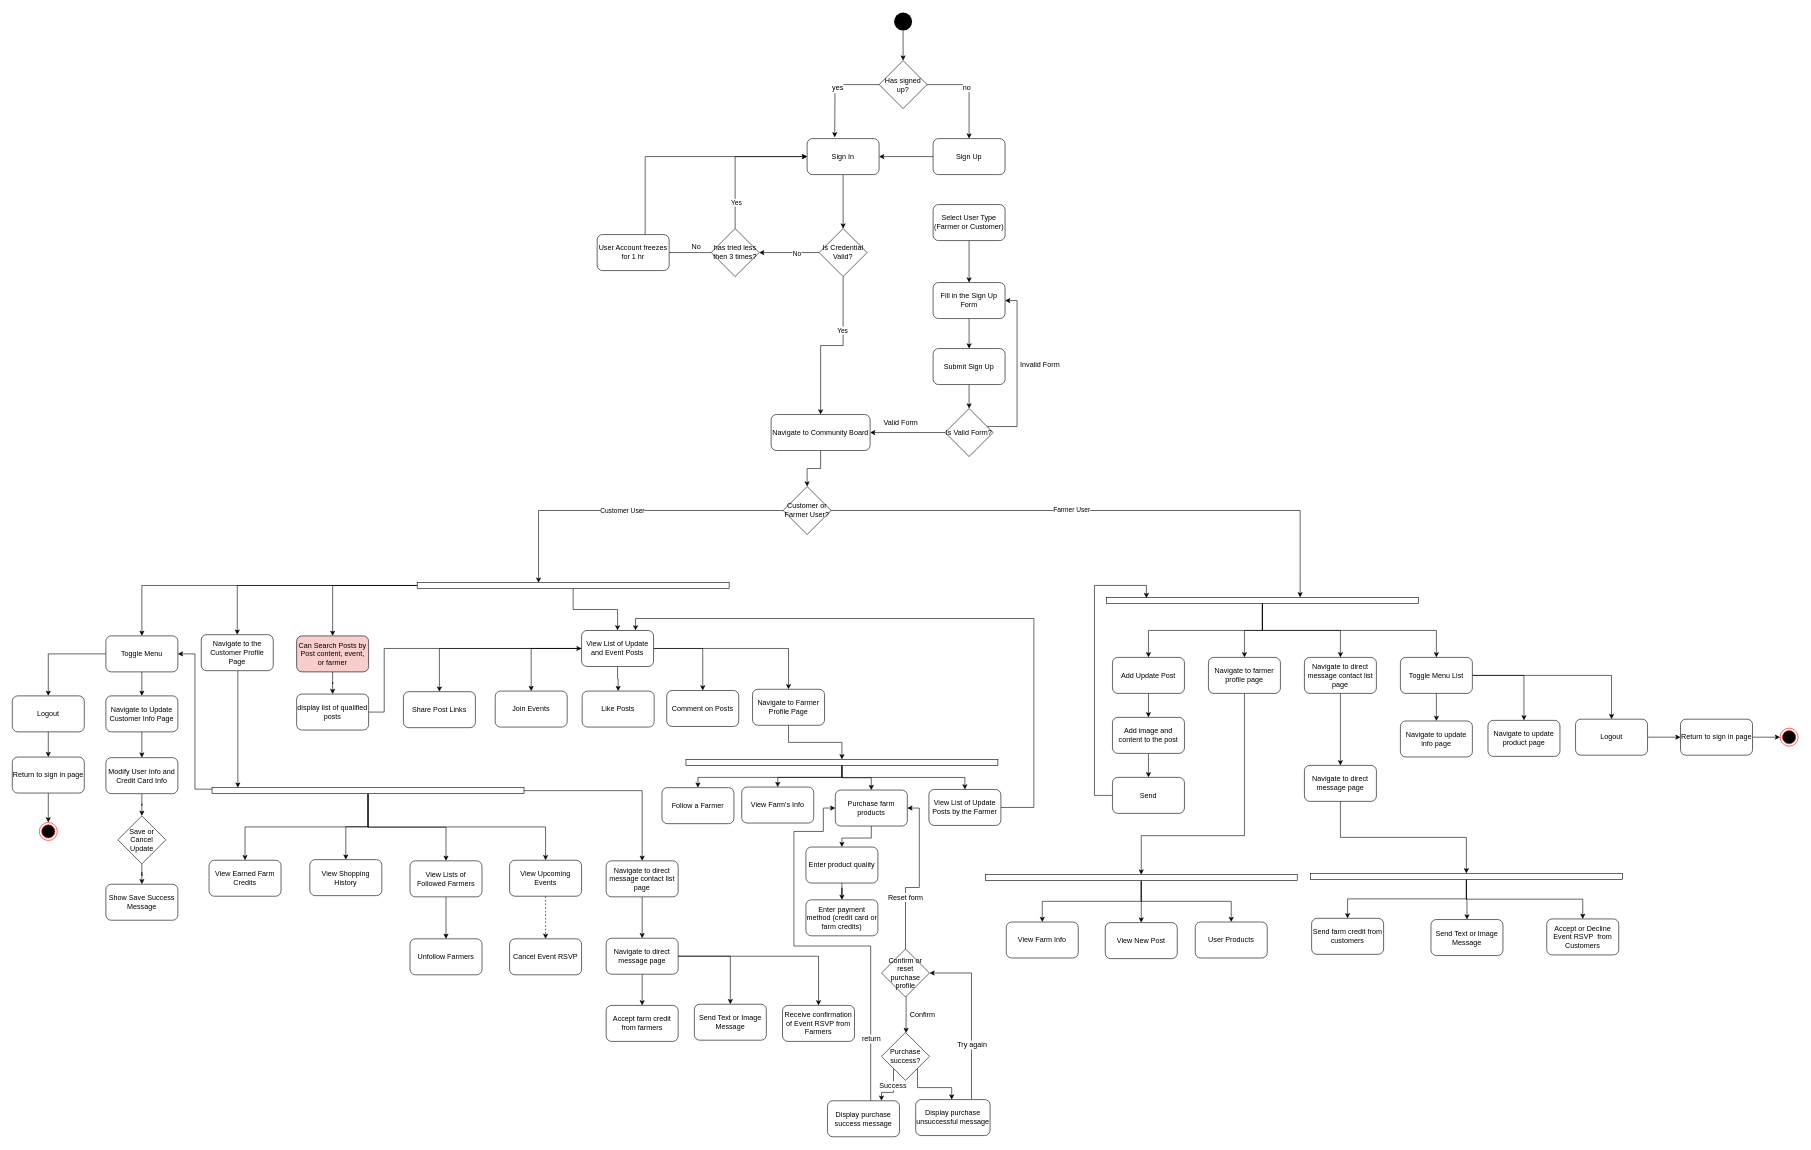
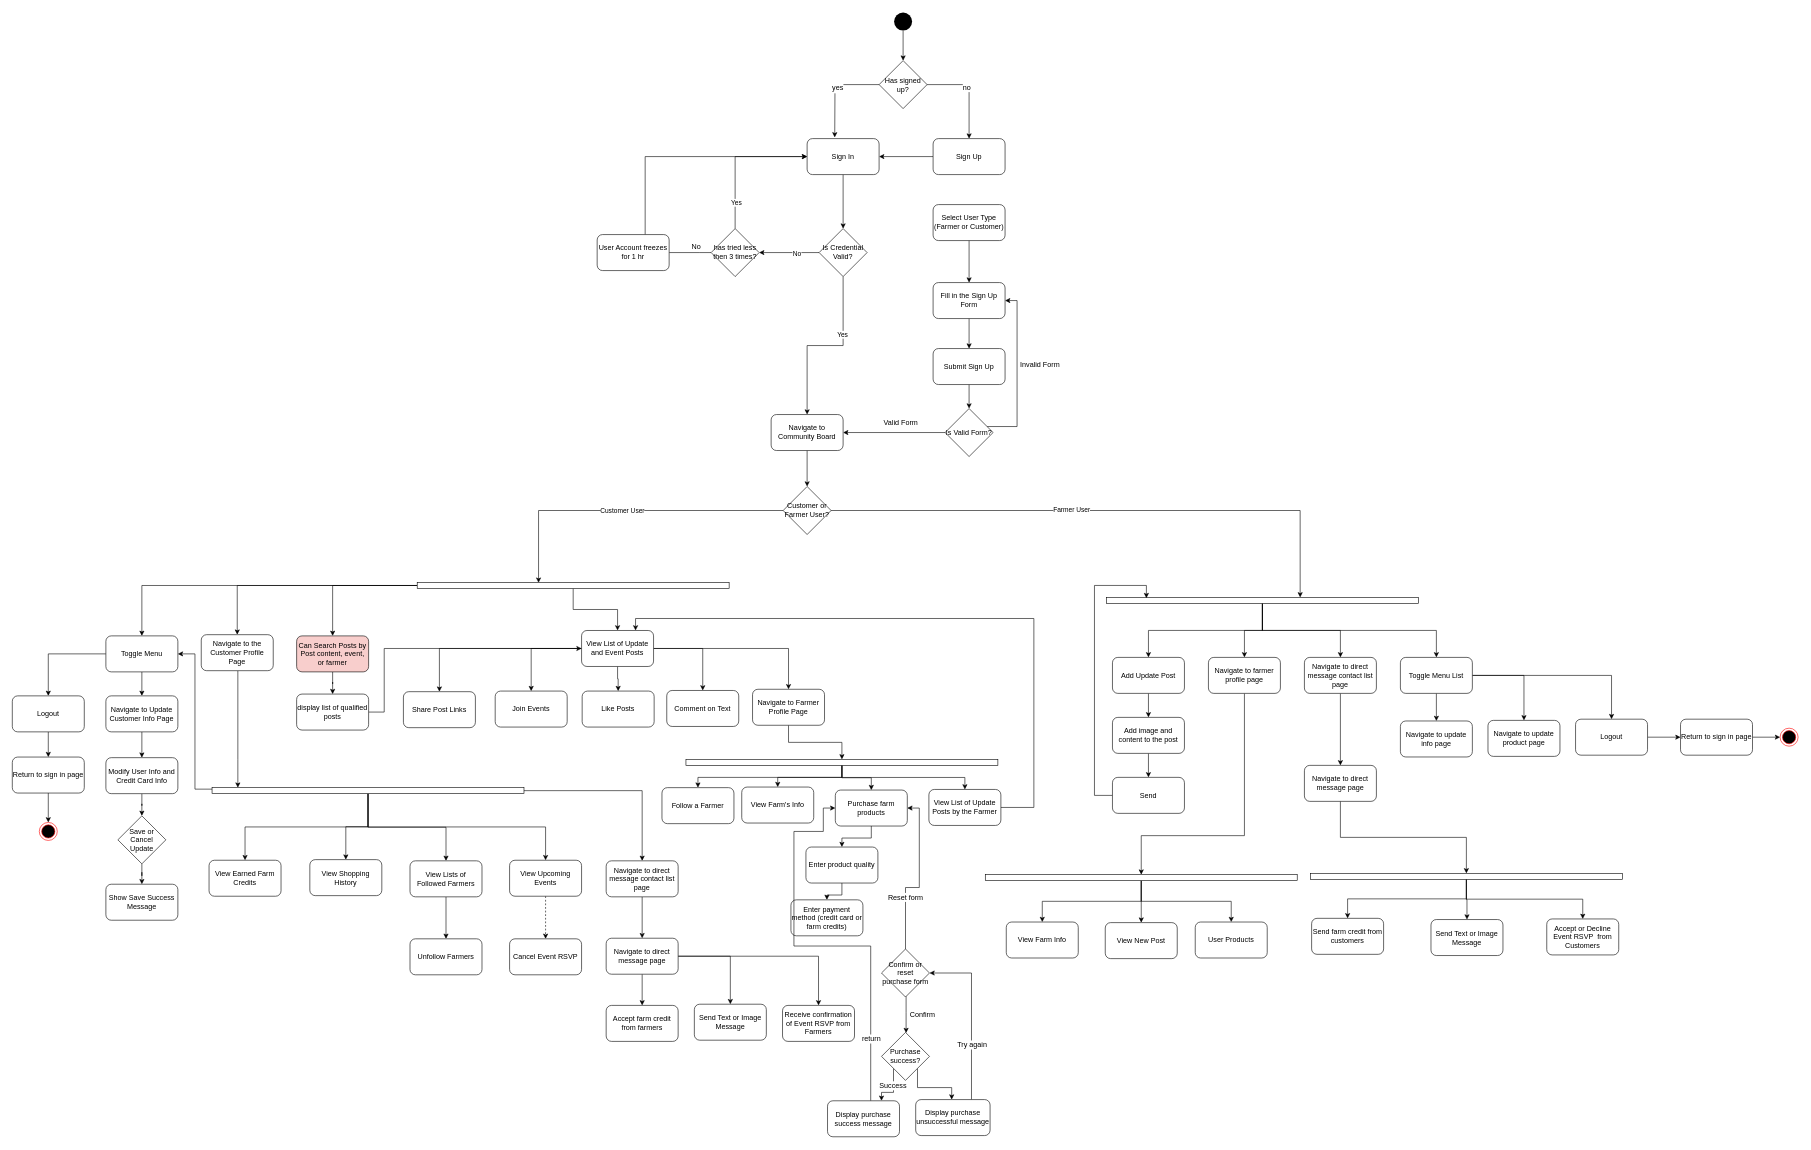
(821, 432) -> (807, 432)
(703, 708) -> (703, 708)
(842, 918) -> (827, 918)
(906, 973) -> (906, 973)
